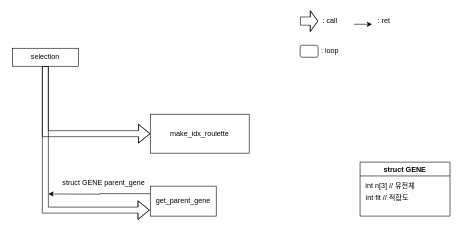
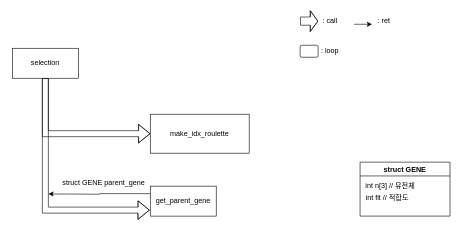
(45, 57) -> (45, 63)
